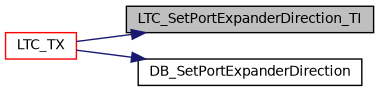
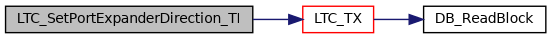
(104, 38) -> (271, 19)
(250, 72) -> (485, 19)
